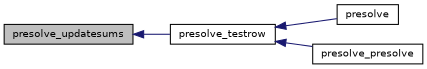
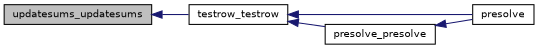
none -> (459, 22)
(69, 34) -> (78, 15)
(223, 34) -> (238, 15)
